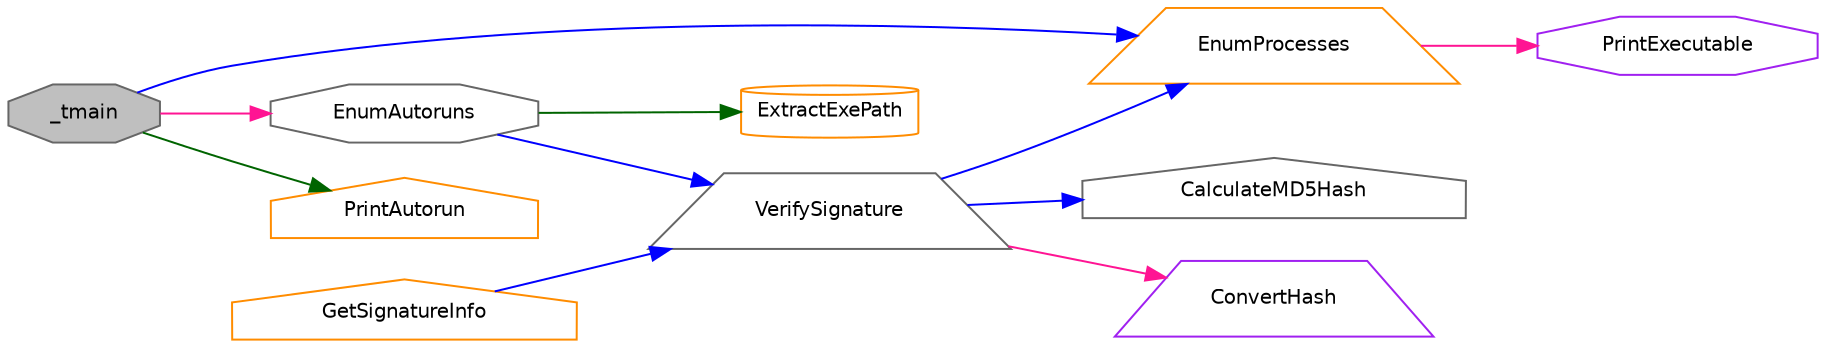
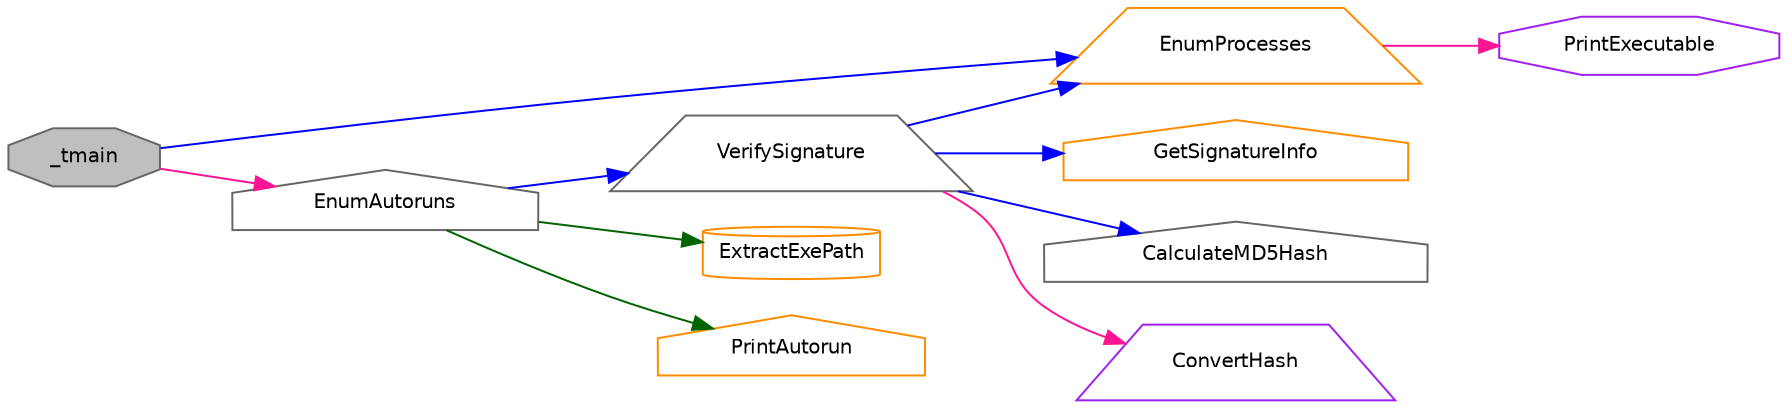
(404, 114) -> (385, 203)
(226, 160) -> (568, 281)
(573, 273) -> (989, 153)
